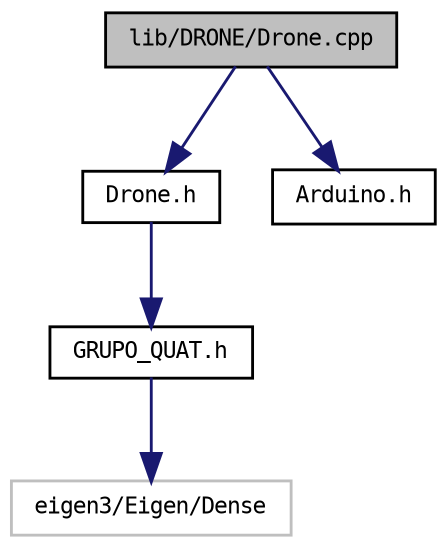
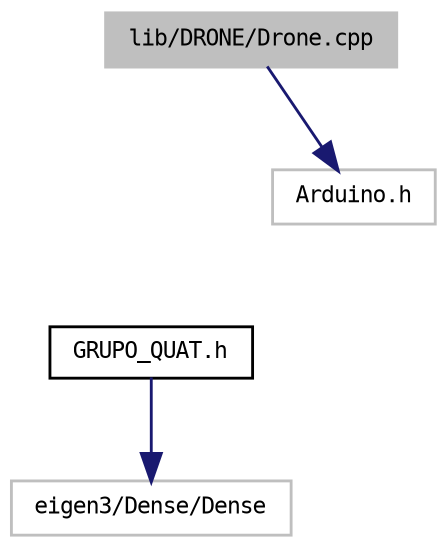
(251, 40) -> (251, 40)
(151, 197) -> none
(354, 197) -> (354, 197)
(151, 508) -> (151, 508)
